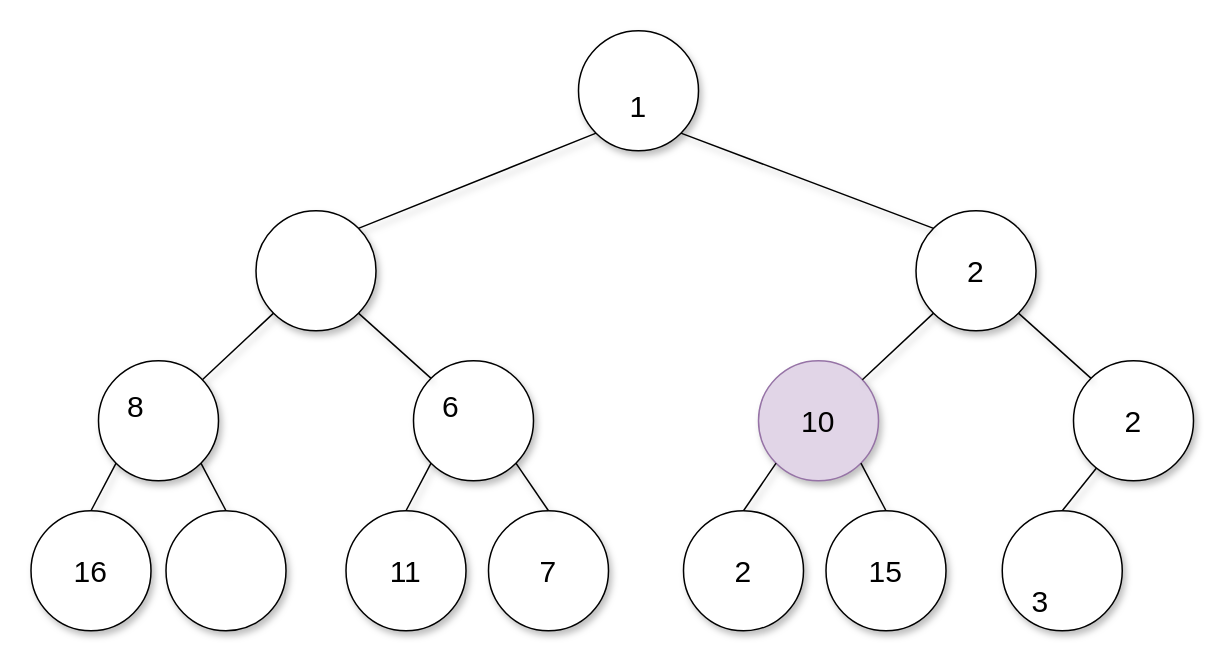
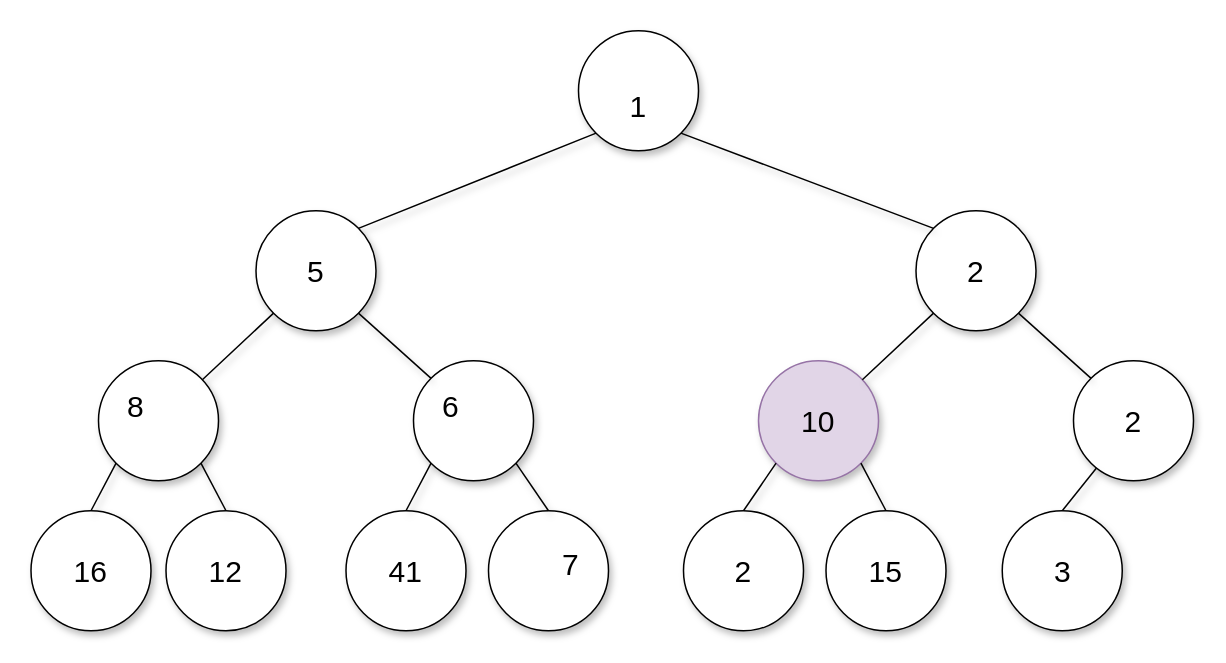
none -> (316, 271)
none -> (226, 571)
(406, 571) -> (406, 571)
(548, 571) -> (571, 563)
(1040, 601) -> (1062, 571)
